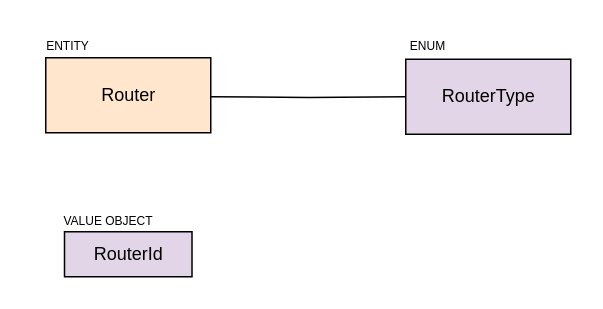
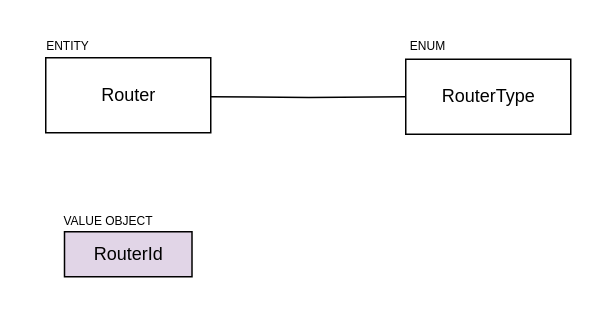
(128, 95) -> (128, 95)
(488, 97) -> (488, 97)
